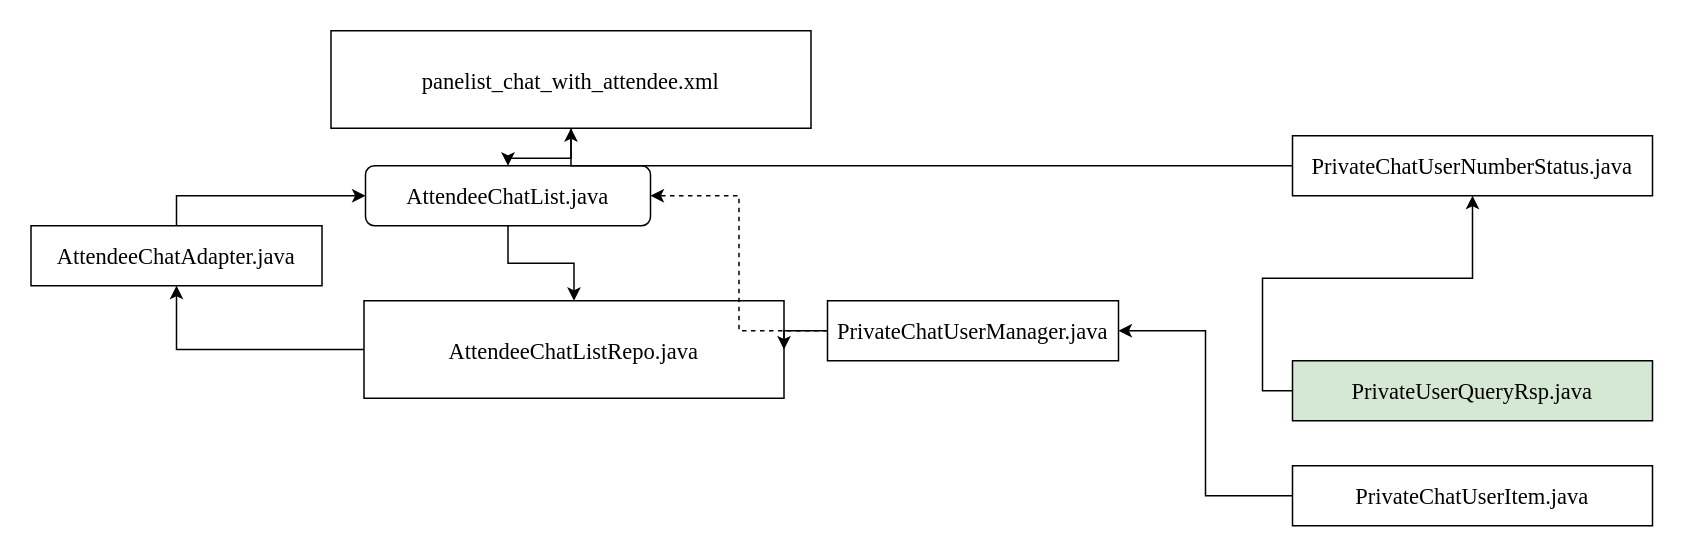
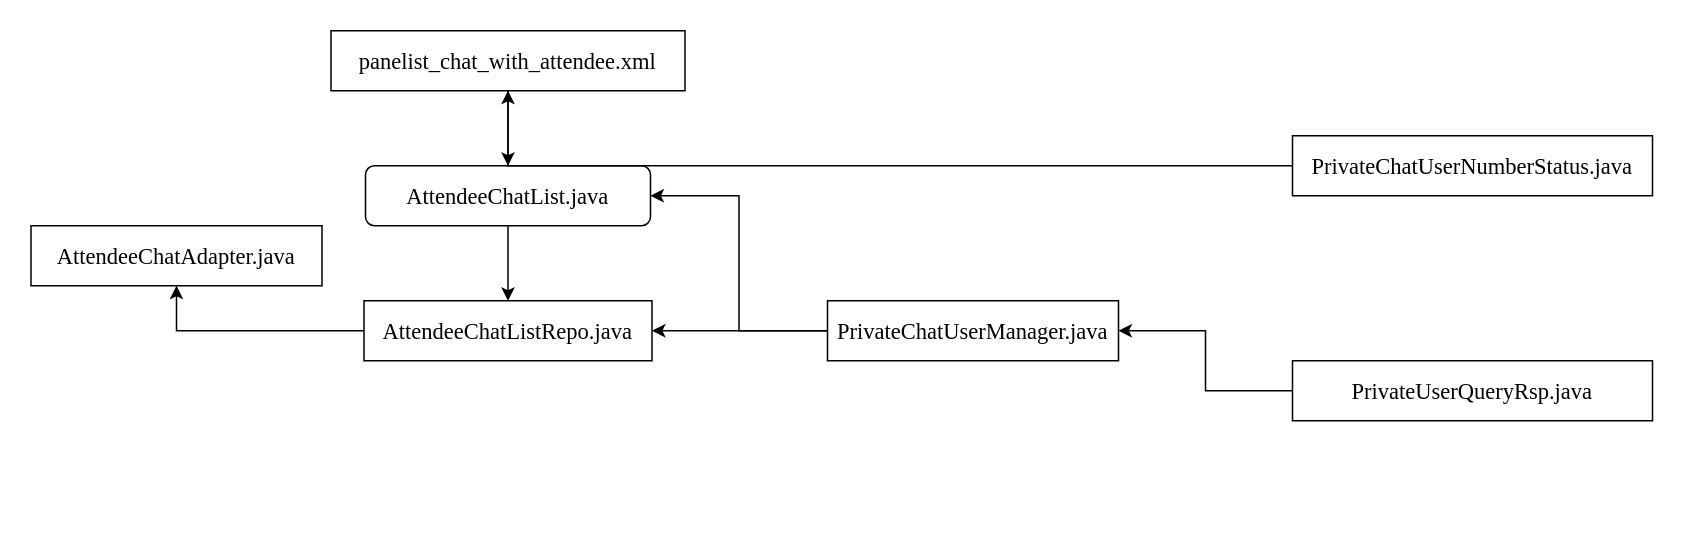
(571, 80) -> (508, 61)
(250, 196) -> none
(739, 225) -> (739, 225)
(1346, 278) -> (1236, 391)
(574, 350) -> (508, 331)
(1472, 391) -> (1472, 391)
(1205, 488) -> none
(1472, 496) -> none
